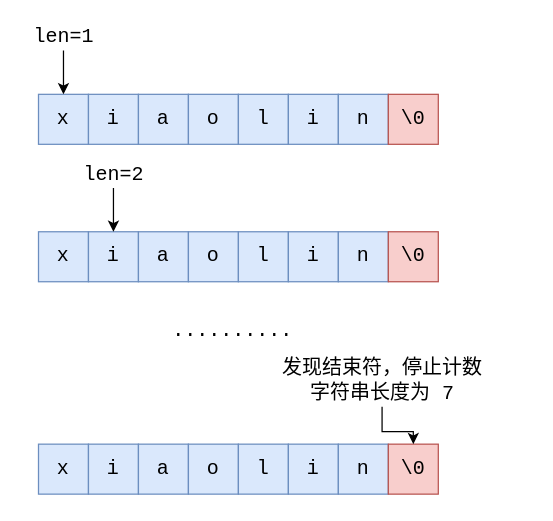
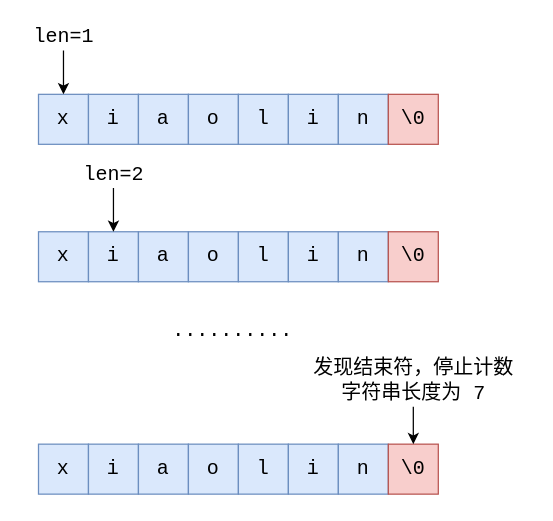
(382, 382) -> (413, 382)
